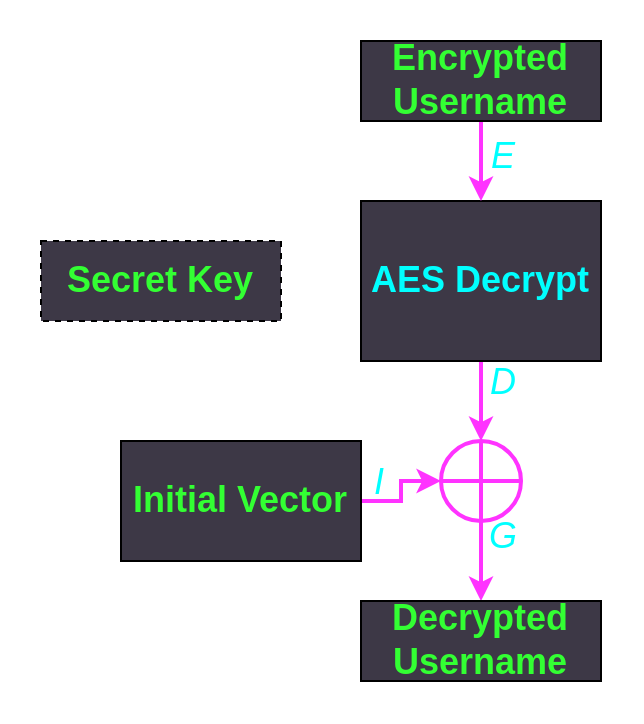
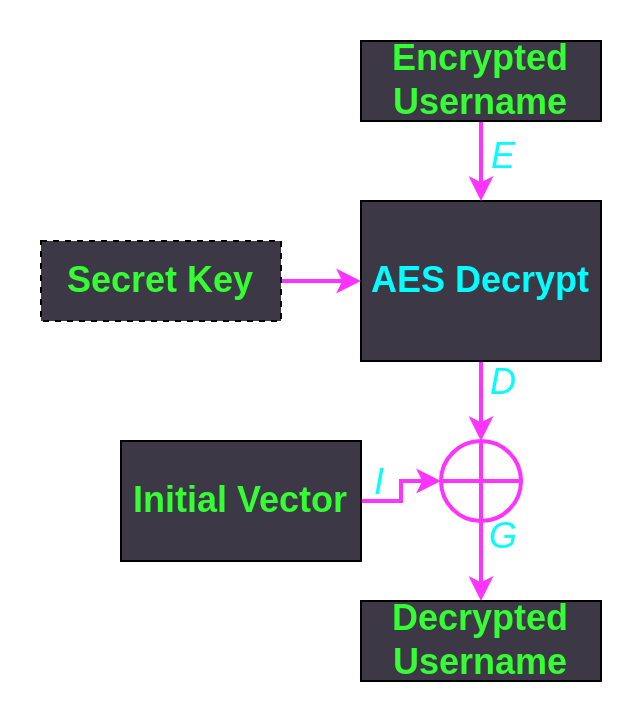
none -> (312, 281)
